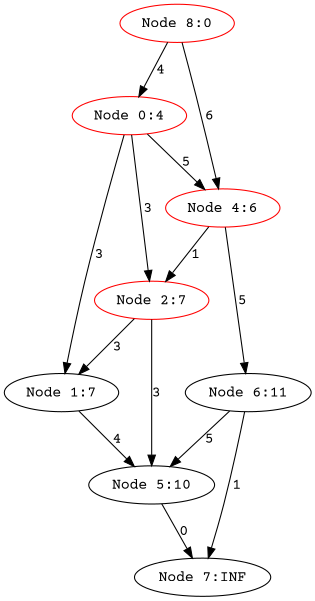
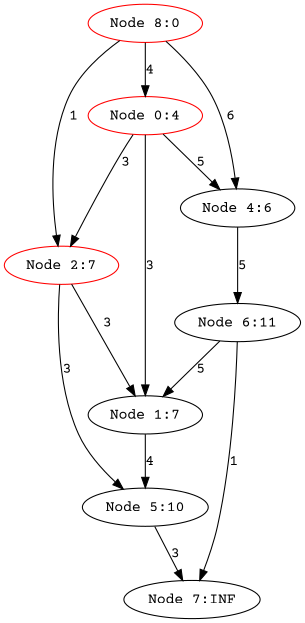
(223, 208) -> (238, 208)
(191, 250) -> (59, 127)
(204, 435) -> (195, 365)
(184, 531) -> (176, 553)
